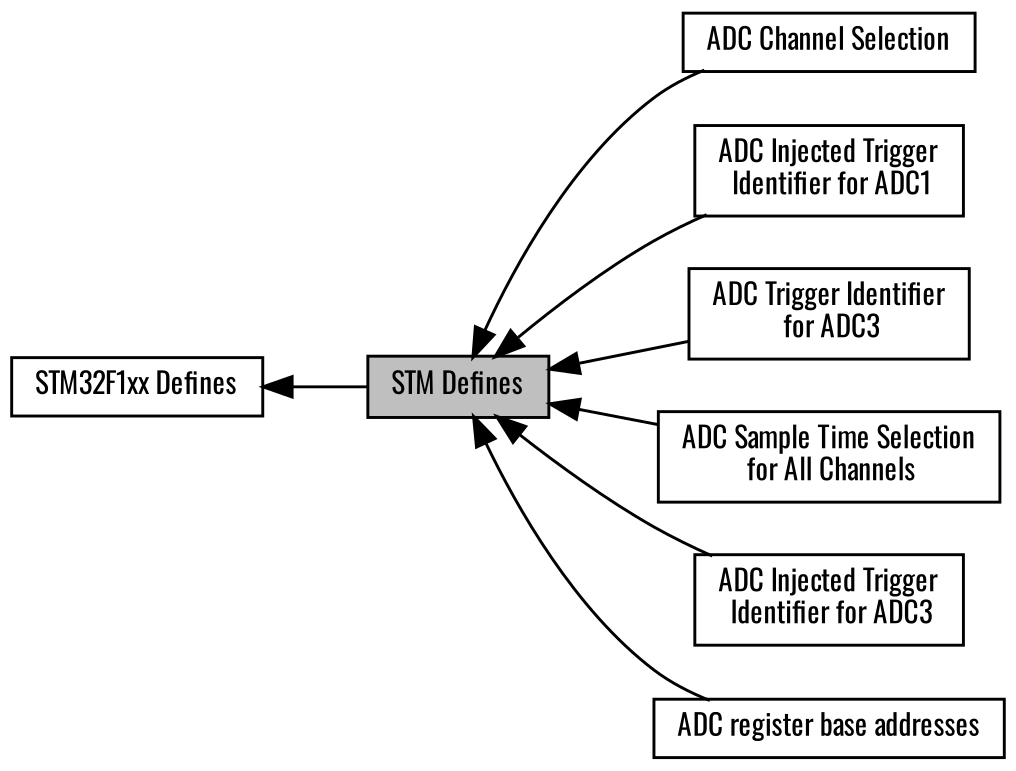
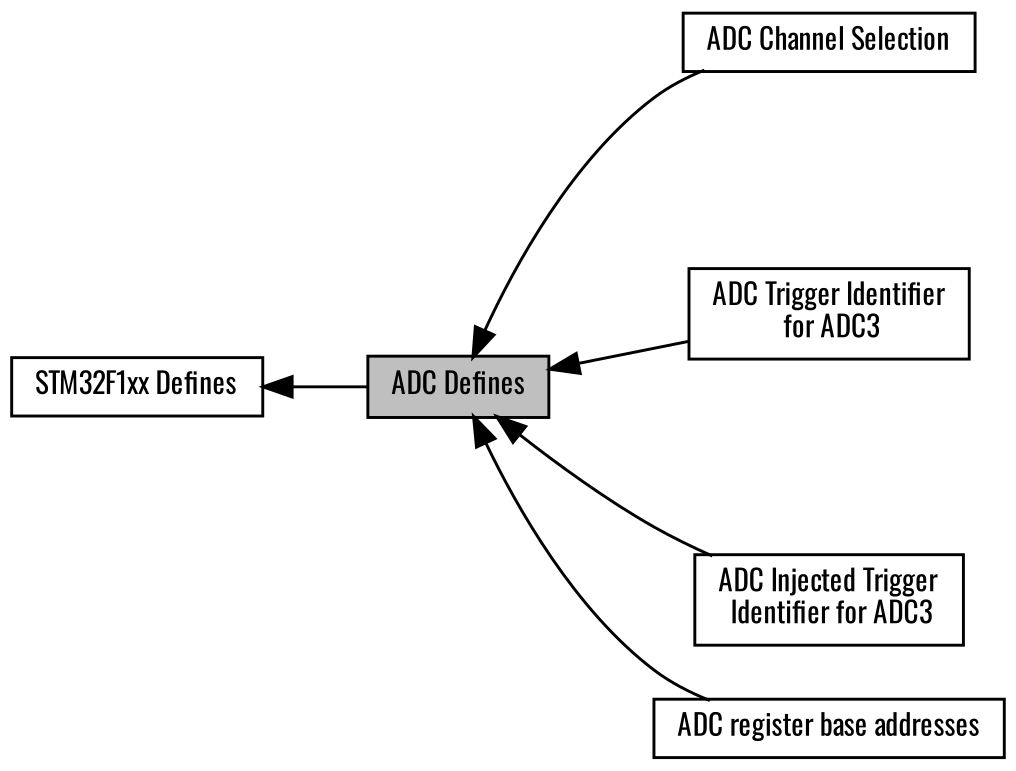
(829, 171) -> none
(458, 387) -> (458, 387)
(829, 457) -> none
